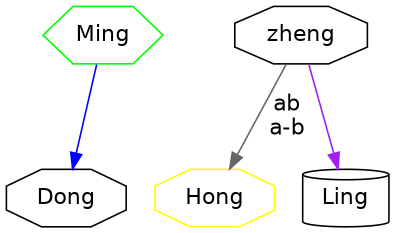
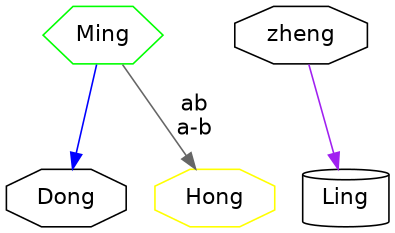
(262, 109) -> (154, 110)
